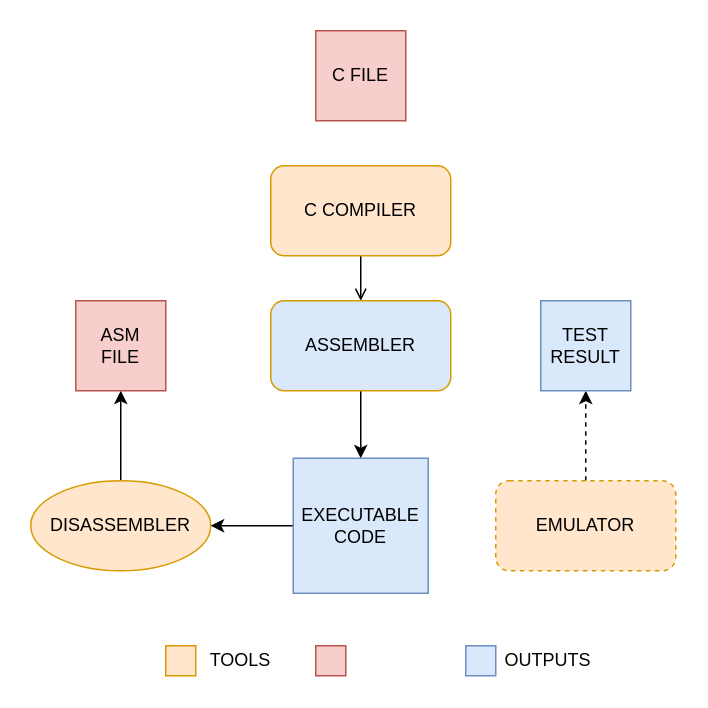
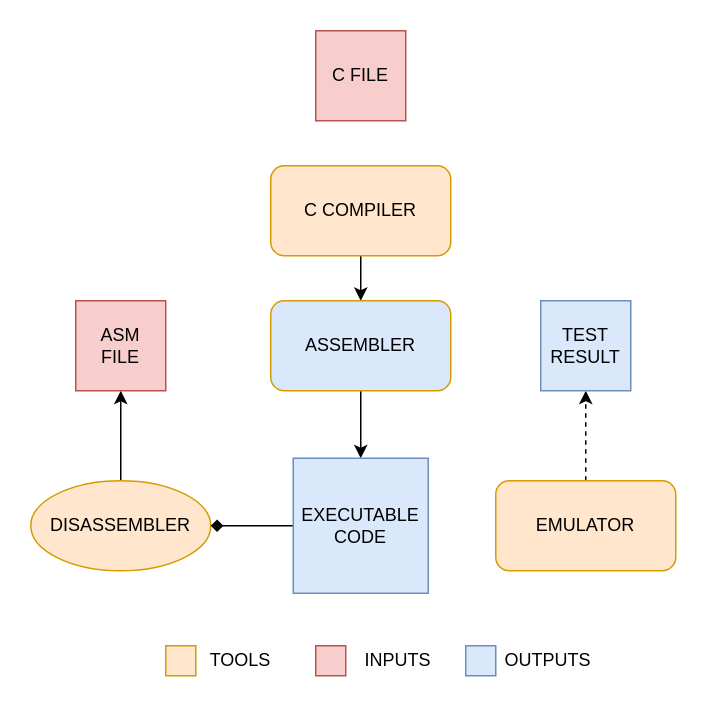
(361, 291) -> (361, 289)
(222, 526) -> (223, 526)
(586, 526) -> (586, 526)
none -> (398, 661)
